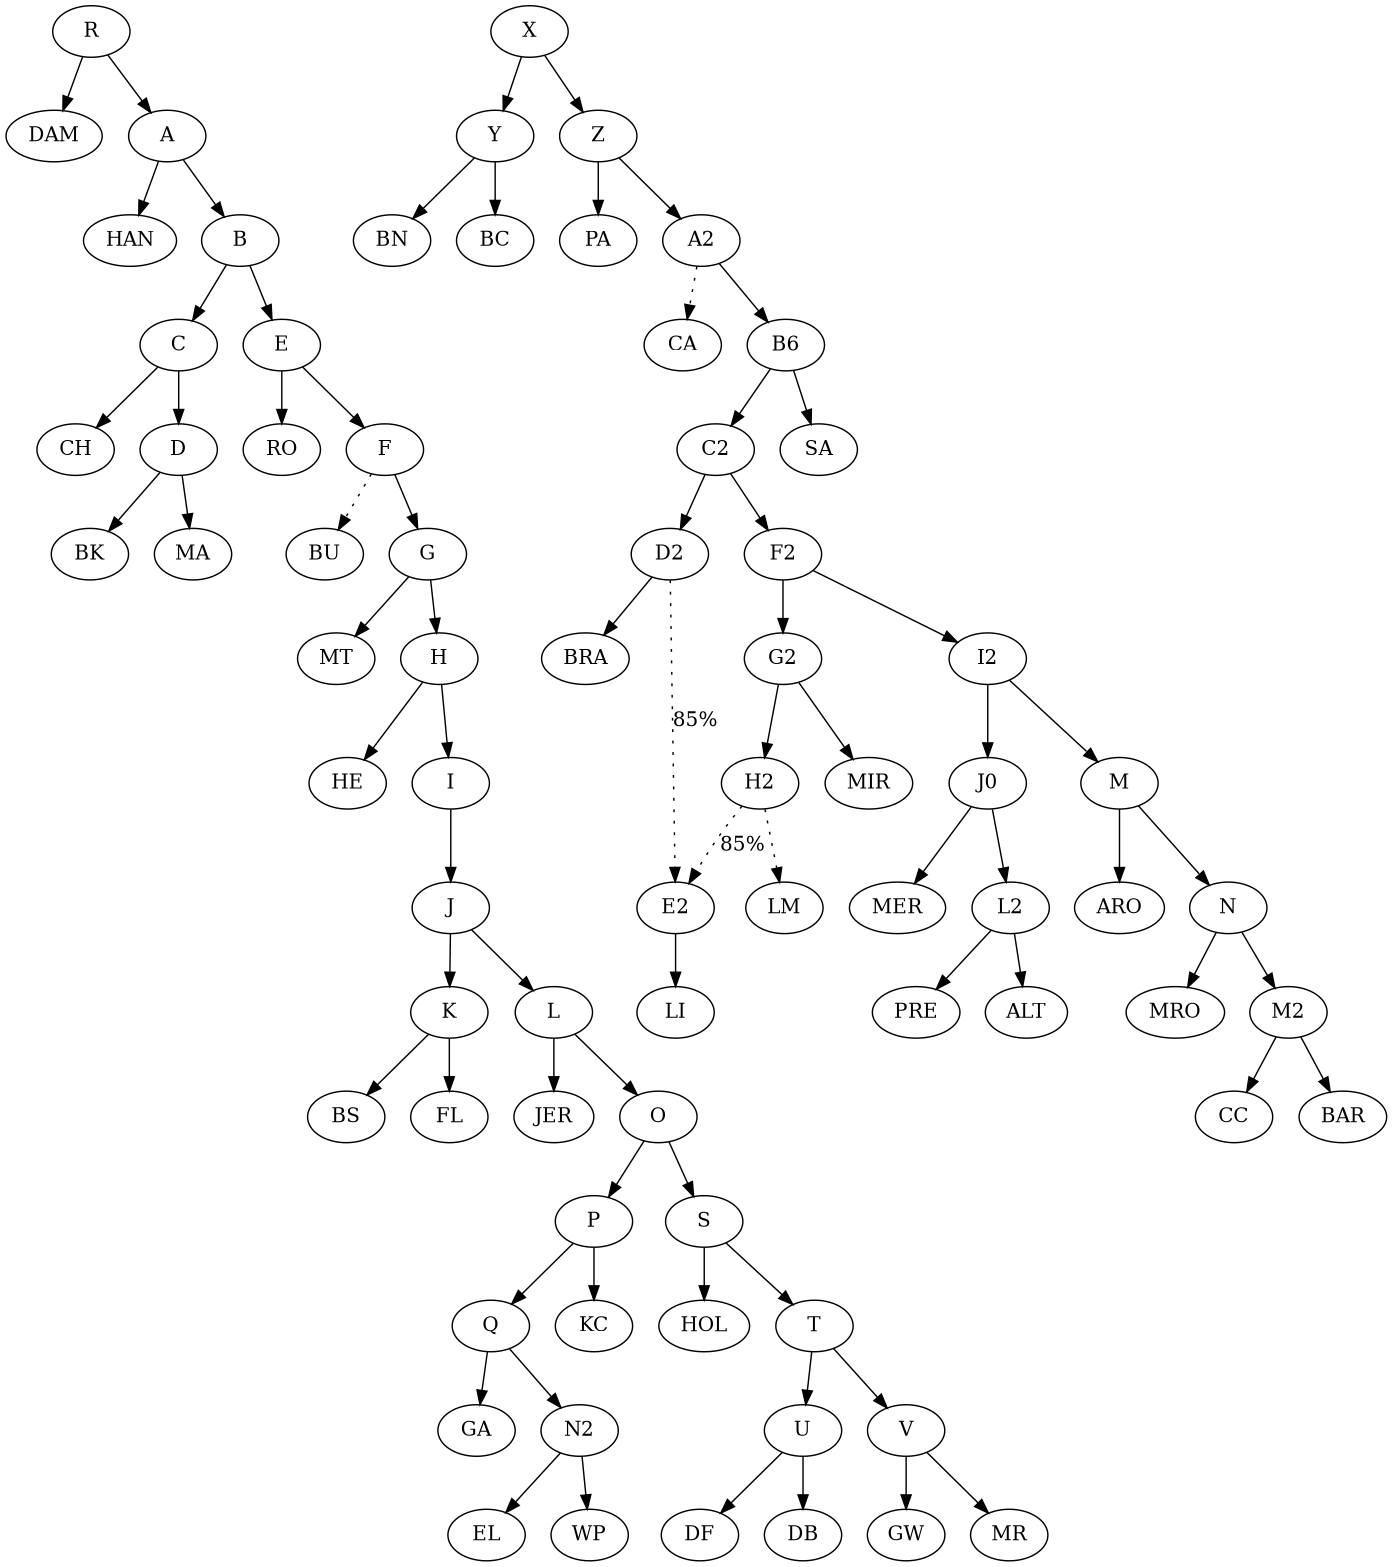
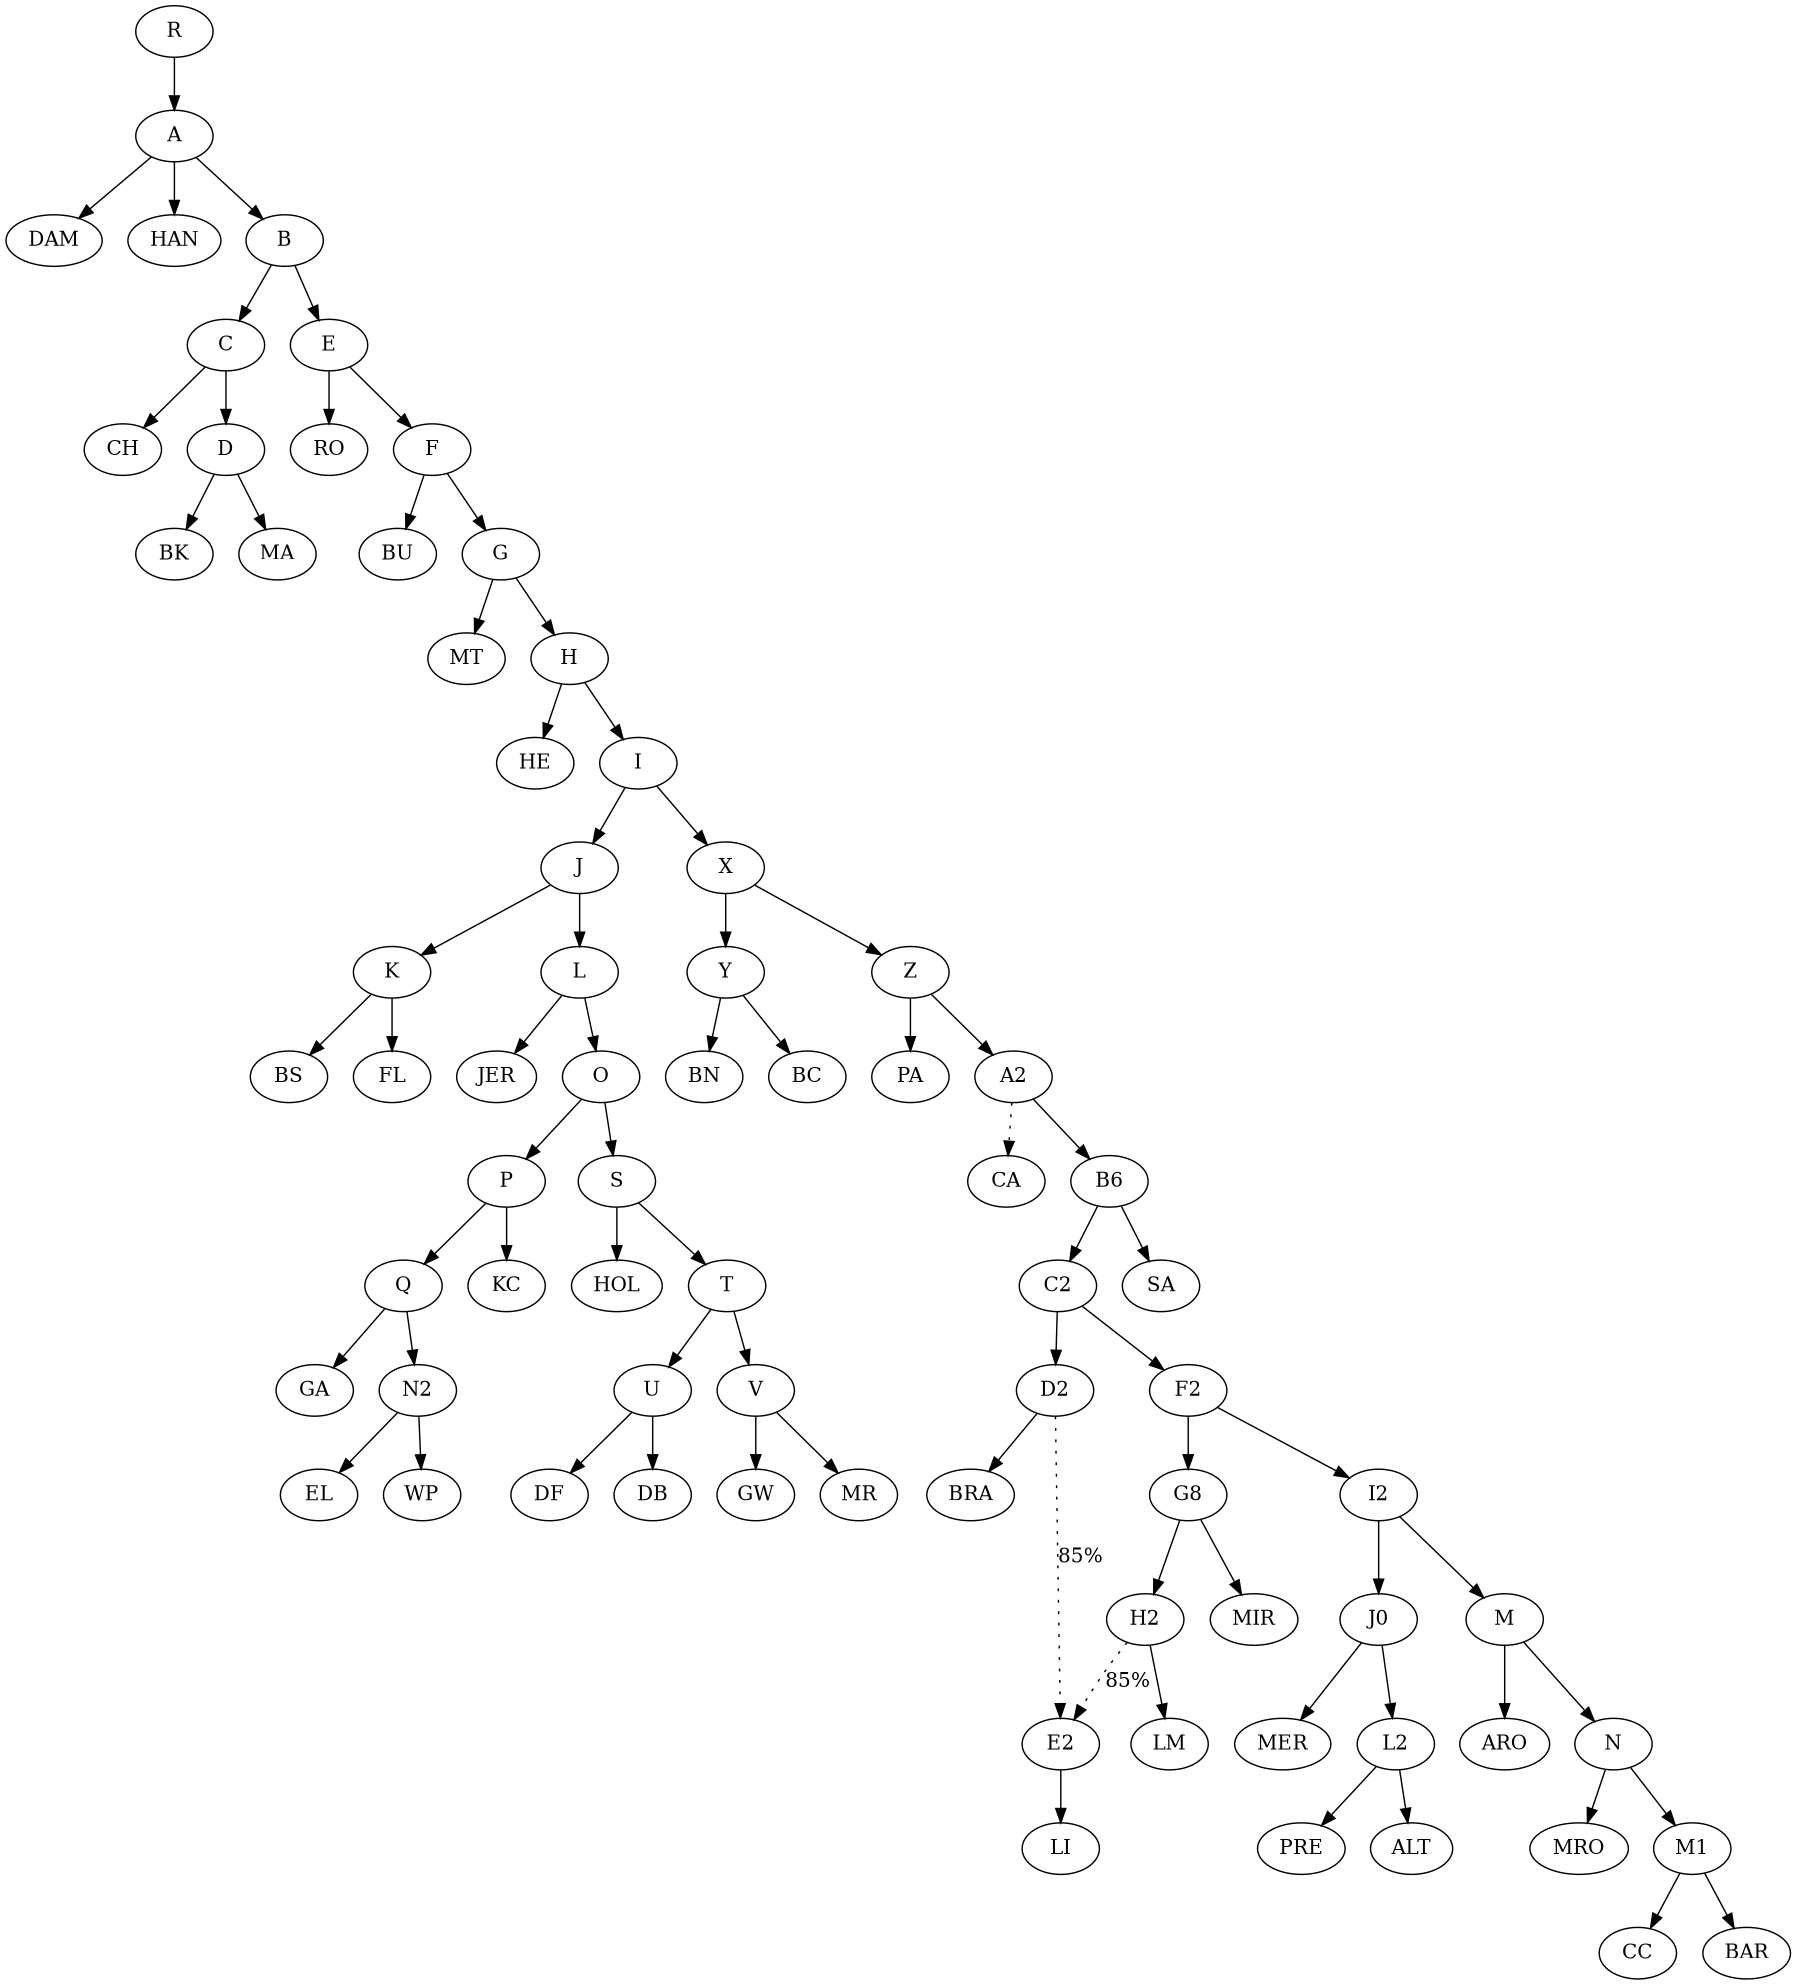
(75, 77) -> (121, 183)
(359, 496) -> (417, 495)
(783, 659) -> (1188, 1495)
none -> (677, 810)
(771, 839) -> (1156, 1675)
(1288, 1012) -> (1692, 1849)
